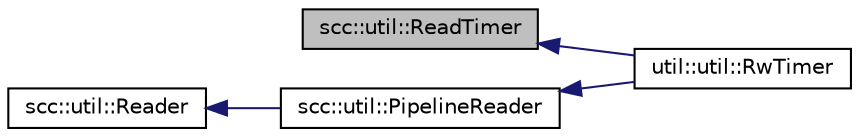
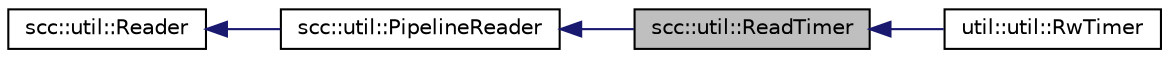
(608, 85) -> (608, 29)
